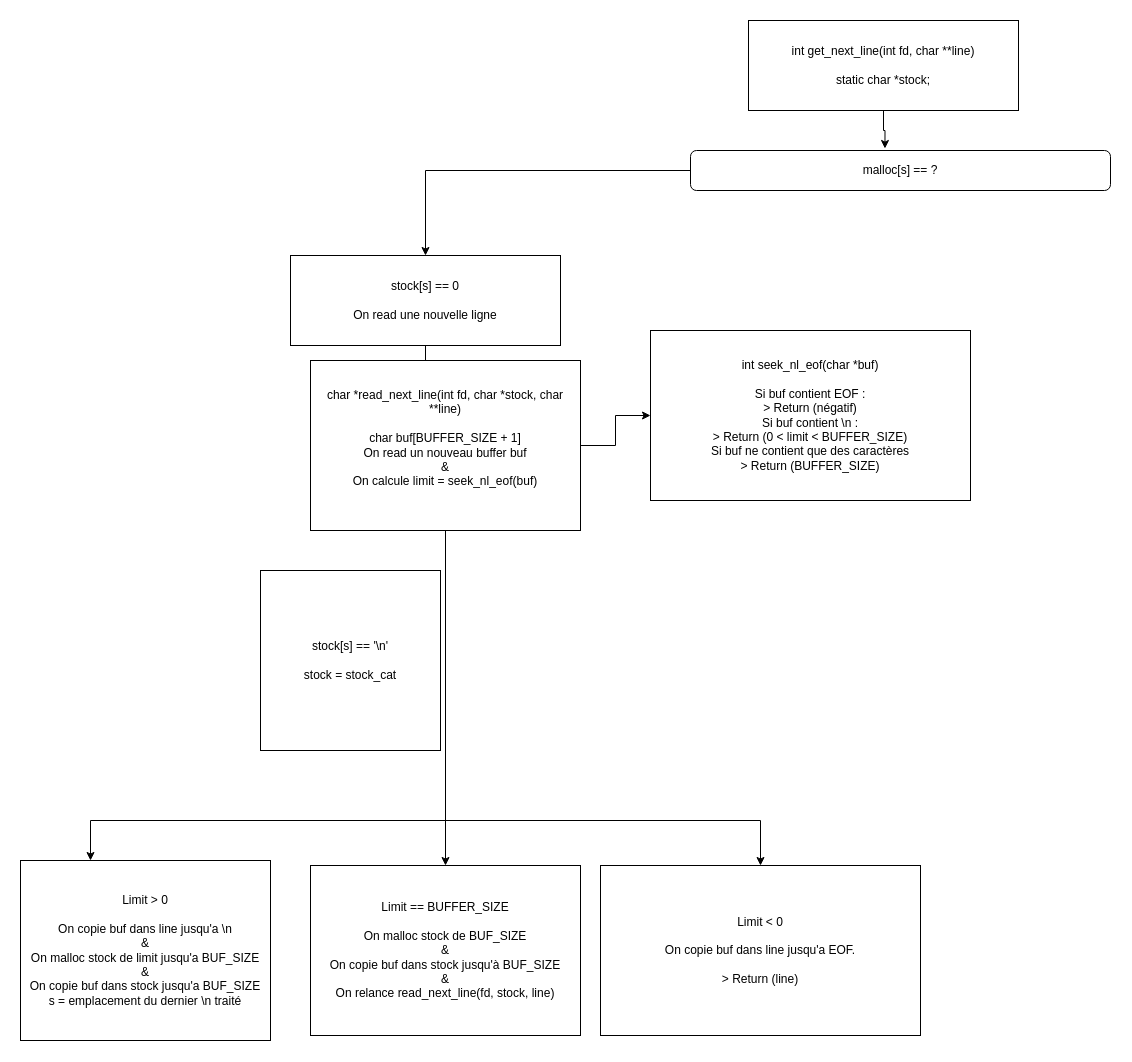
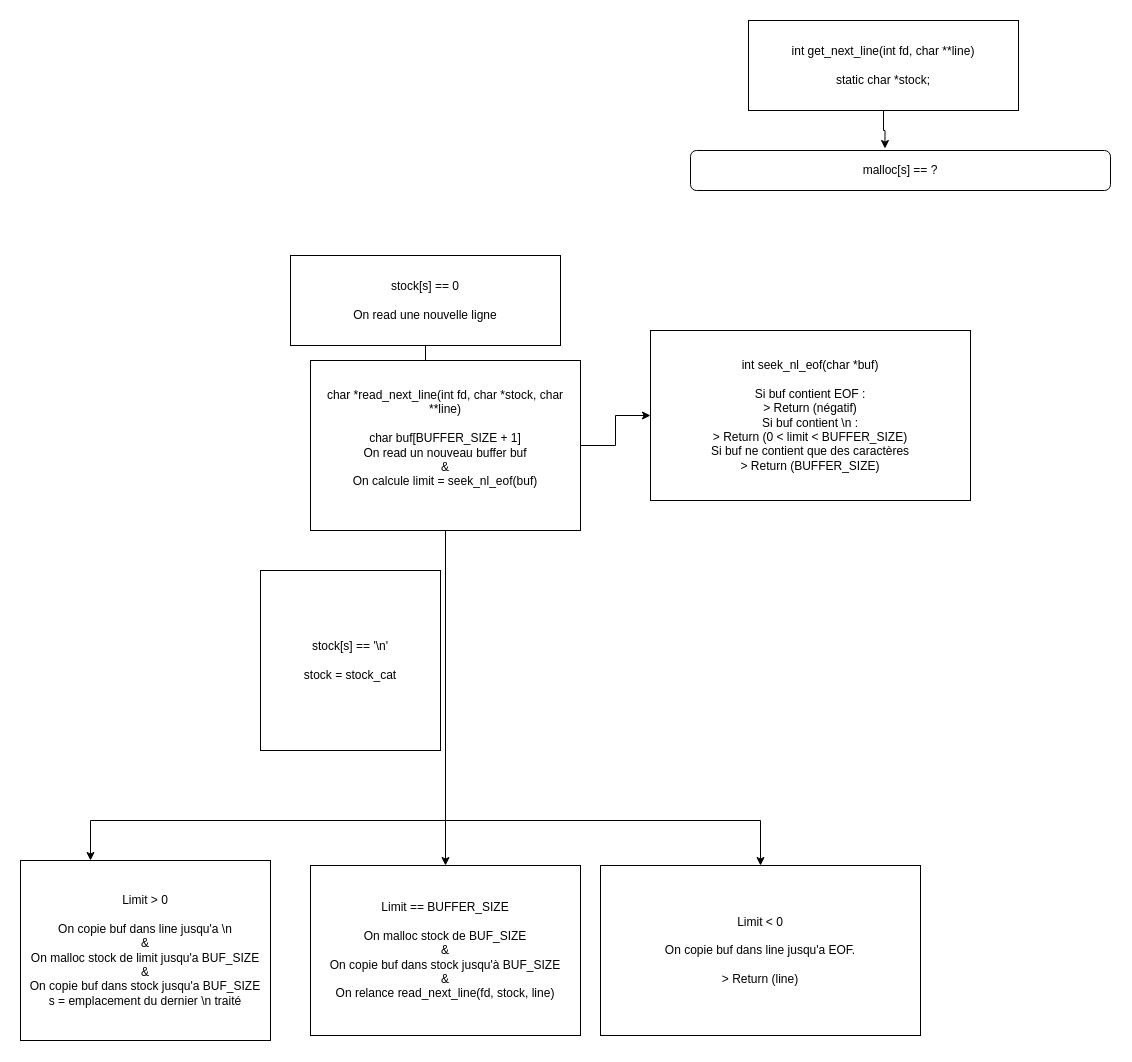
(520, 171) -> none
